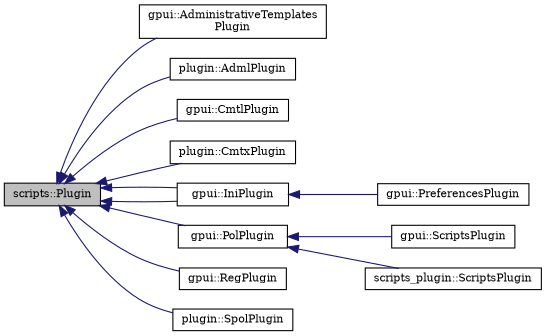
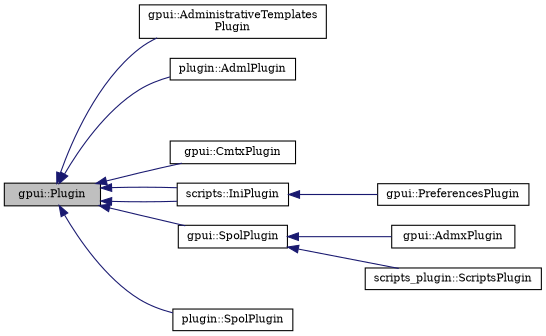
(233, 110) -> none
(233, 152) -> (233, 152)
(52, 194) -> (52, 194)
(233, 194) -> (233, 194)
(233, 237) -> (233, 237)
(453, 237) -> (453, 237)
(233, 279) -> none
